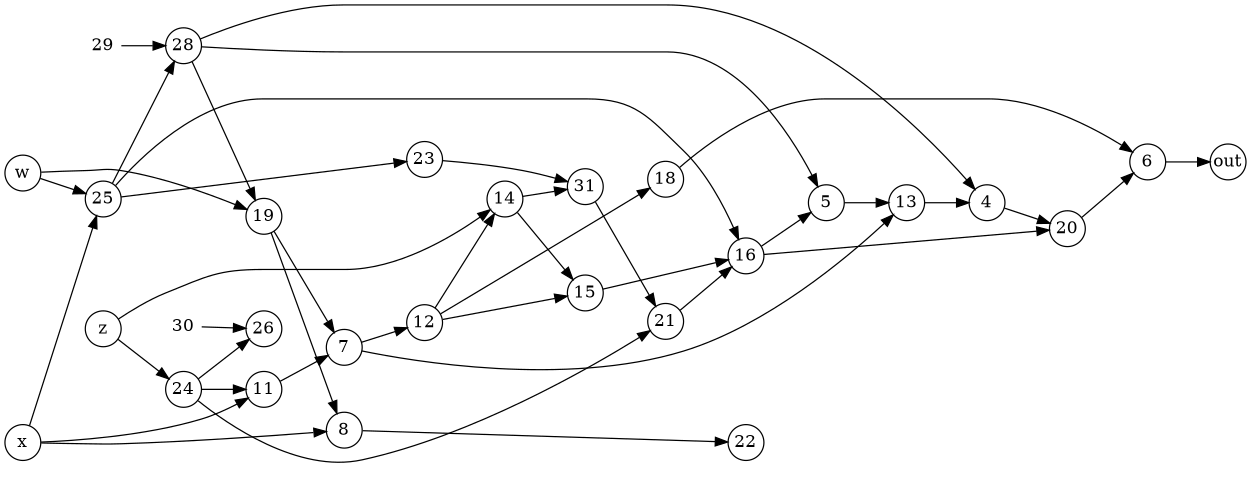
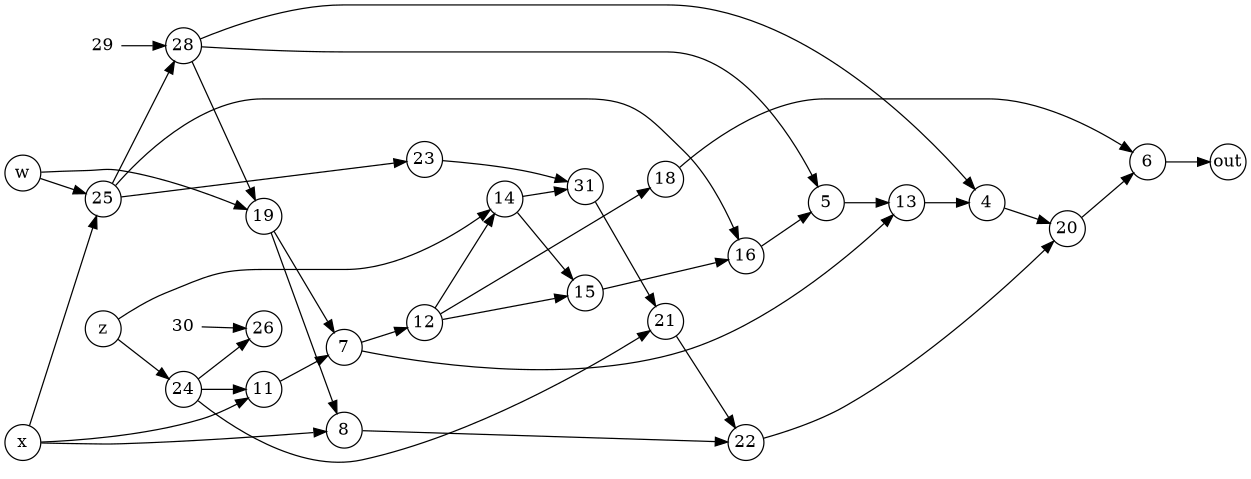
(900, 243) -> (915, 360)
(701, 293) -> (702, 377)
